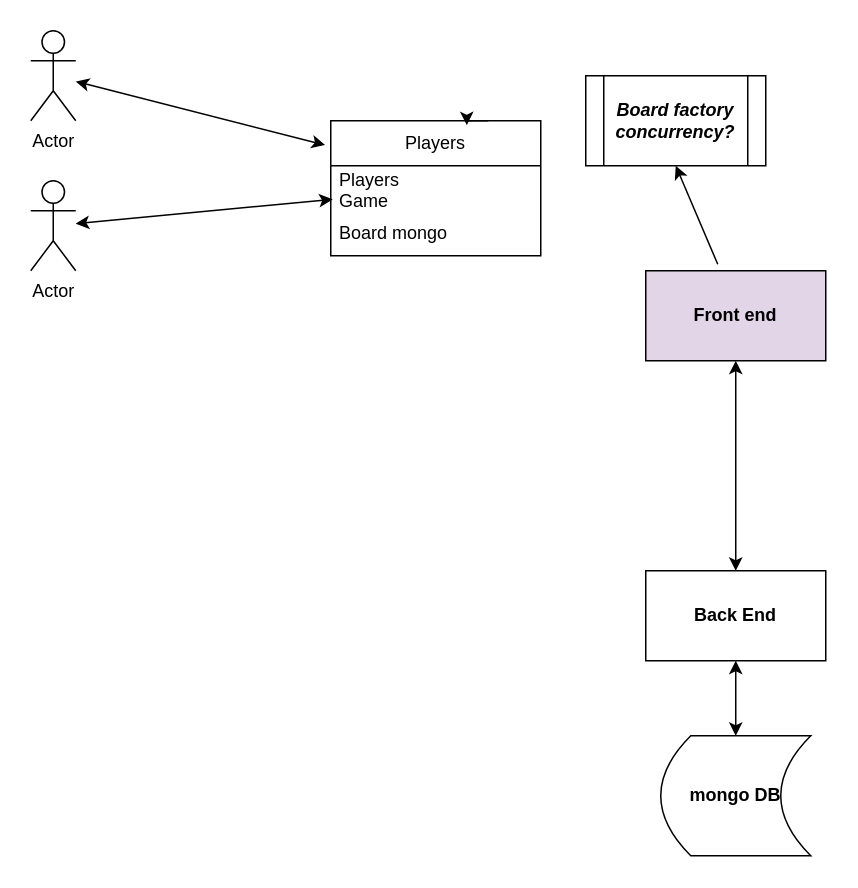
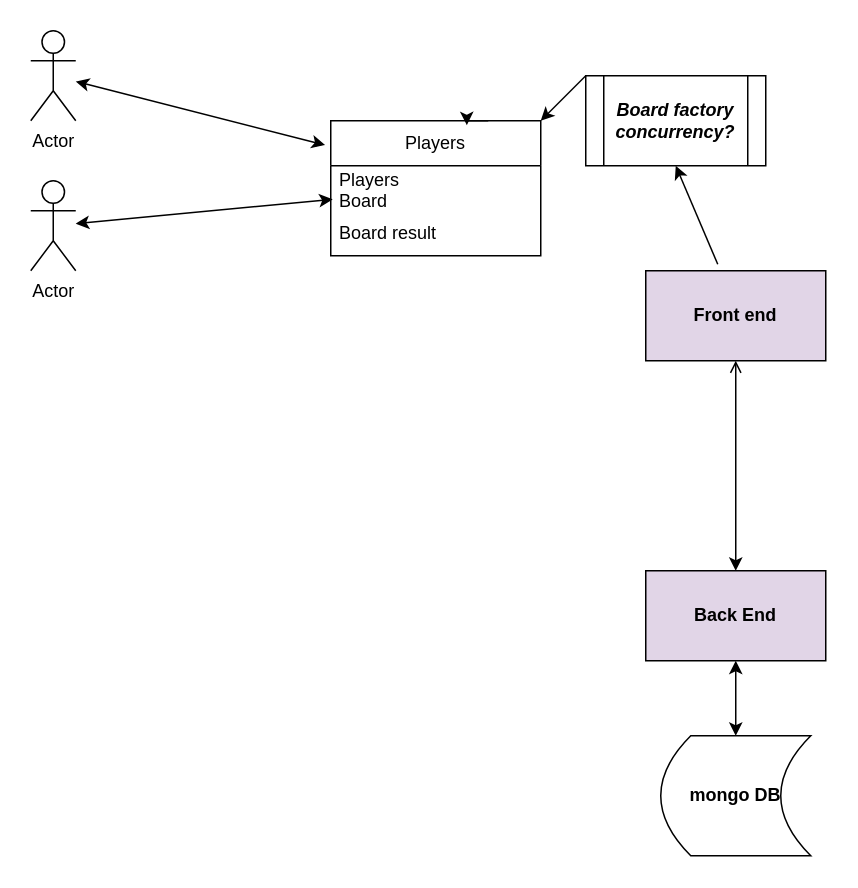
none -> (567, 95)
(373, 188) -> (373, 188)
(393, 233) -> (396, 233)
(736, 372) -> (736, 369)
(736, 616) -> (736, 616)
